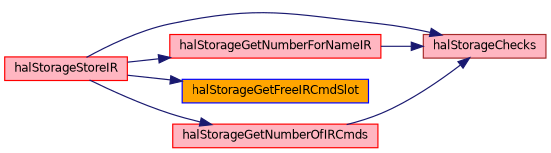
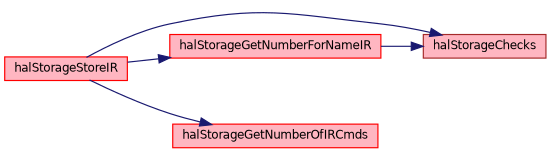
(275, 91) -> none
(407, 101) -> none
